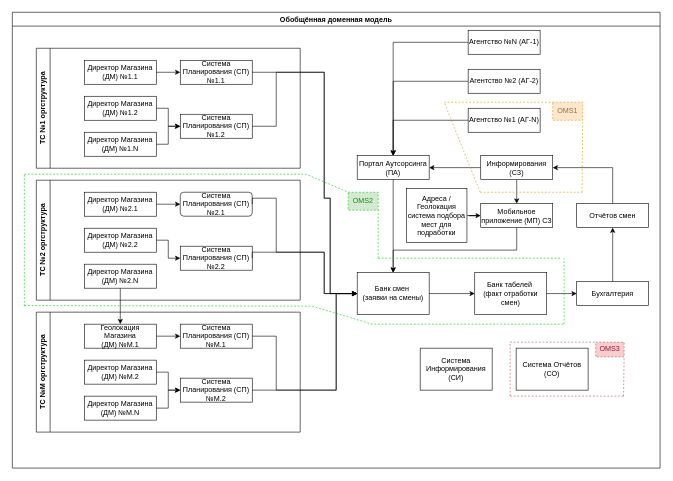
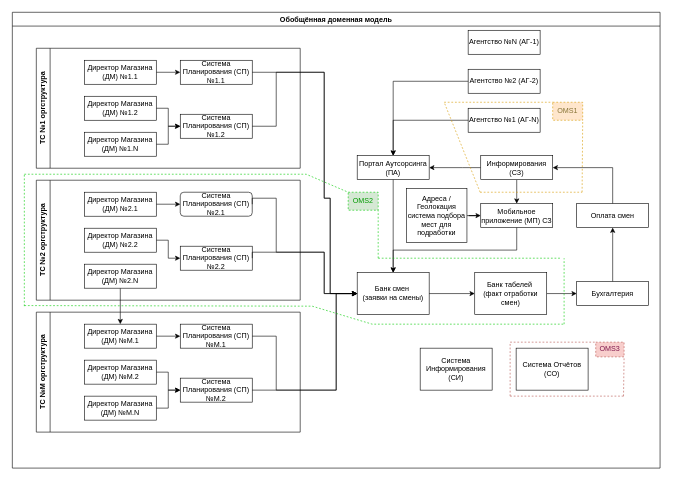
(412, 42) -> none
(613, 216) -> (613, 216)
(120, 336) -> (120, 336)
